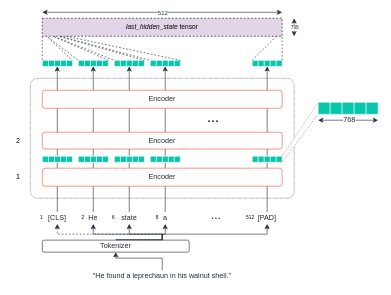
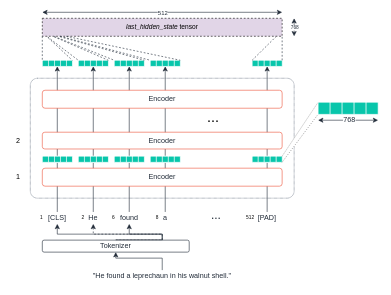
(129, 218) -> (129, 218)
(267, 229) -> none
(93, 230) -> (93, 230)
(165, 230) -> none
(71, 234) -> (71, 234)
